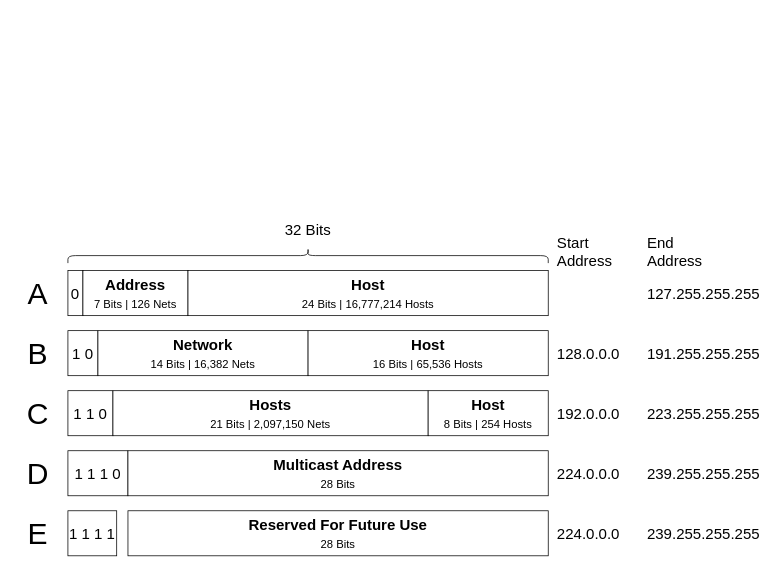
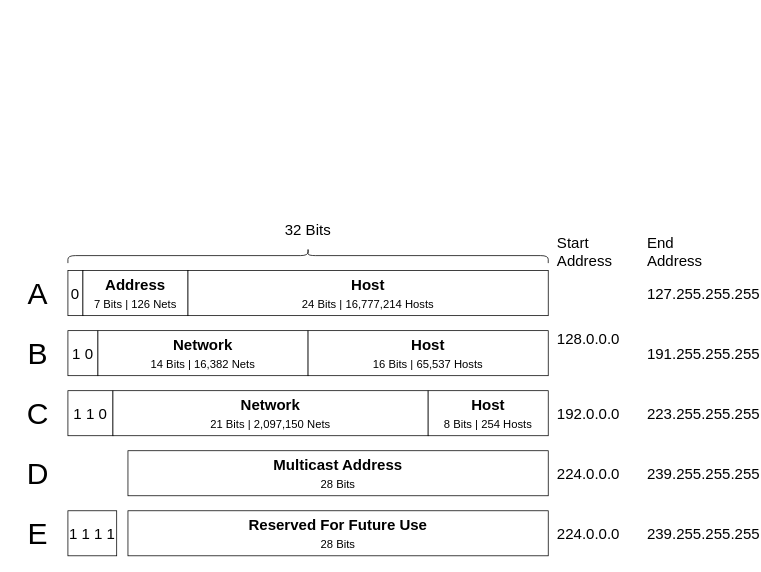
(428, 353) -> (428, 353)
(585, 353) -> (585, 338)
(270, 413) -> (270, 413)
(98, 473) -> none
